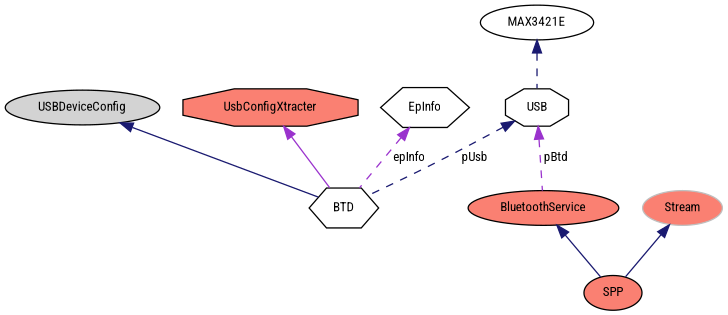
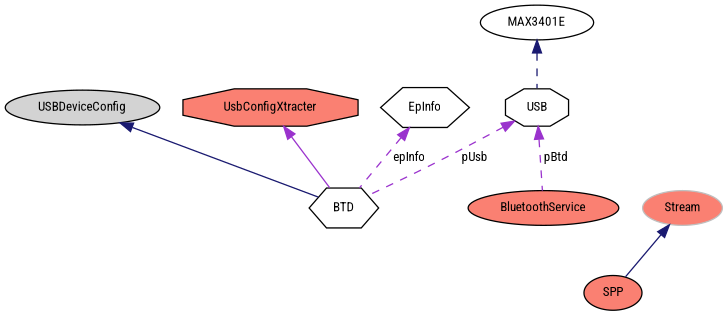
(537, 23) -> (537, 23)
(436, 162) -> (436, 162)
(583, 256) -> none
